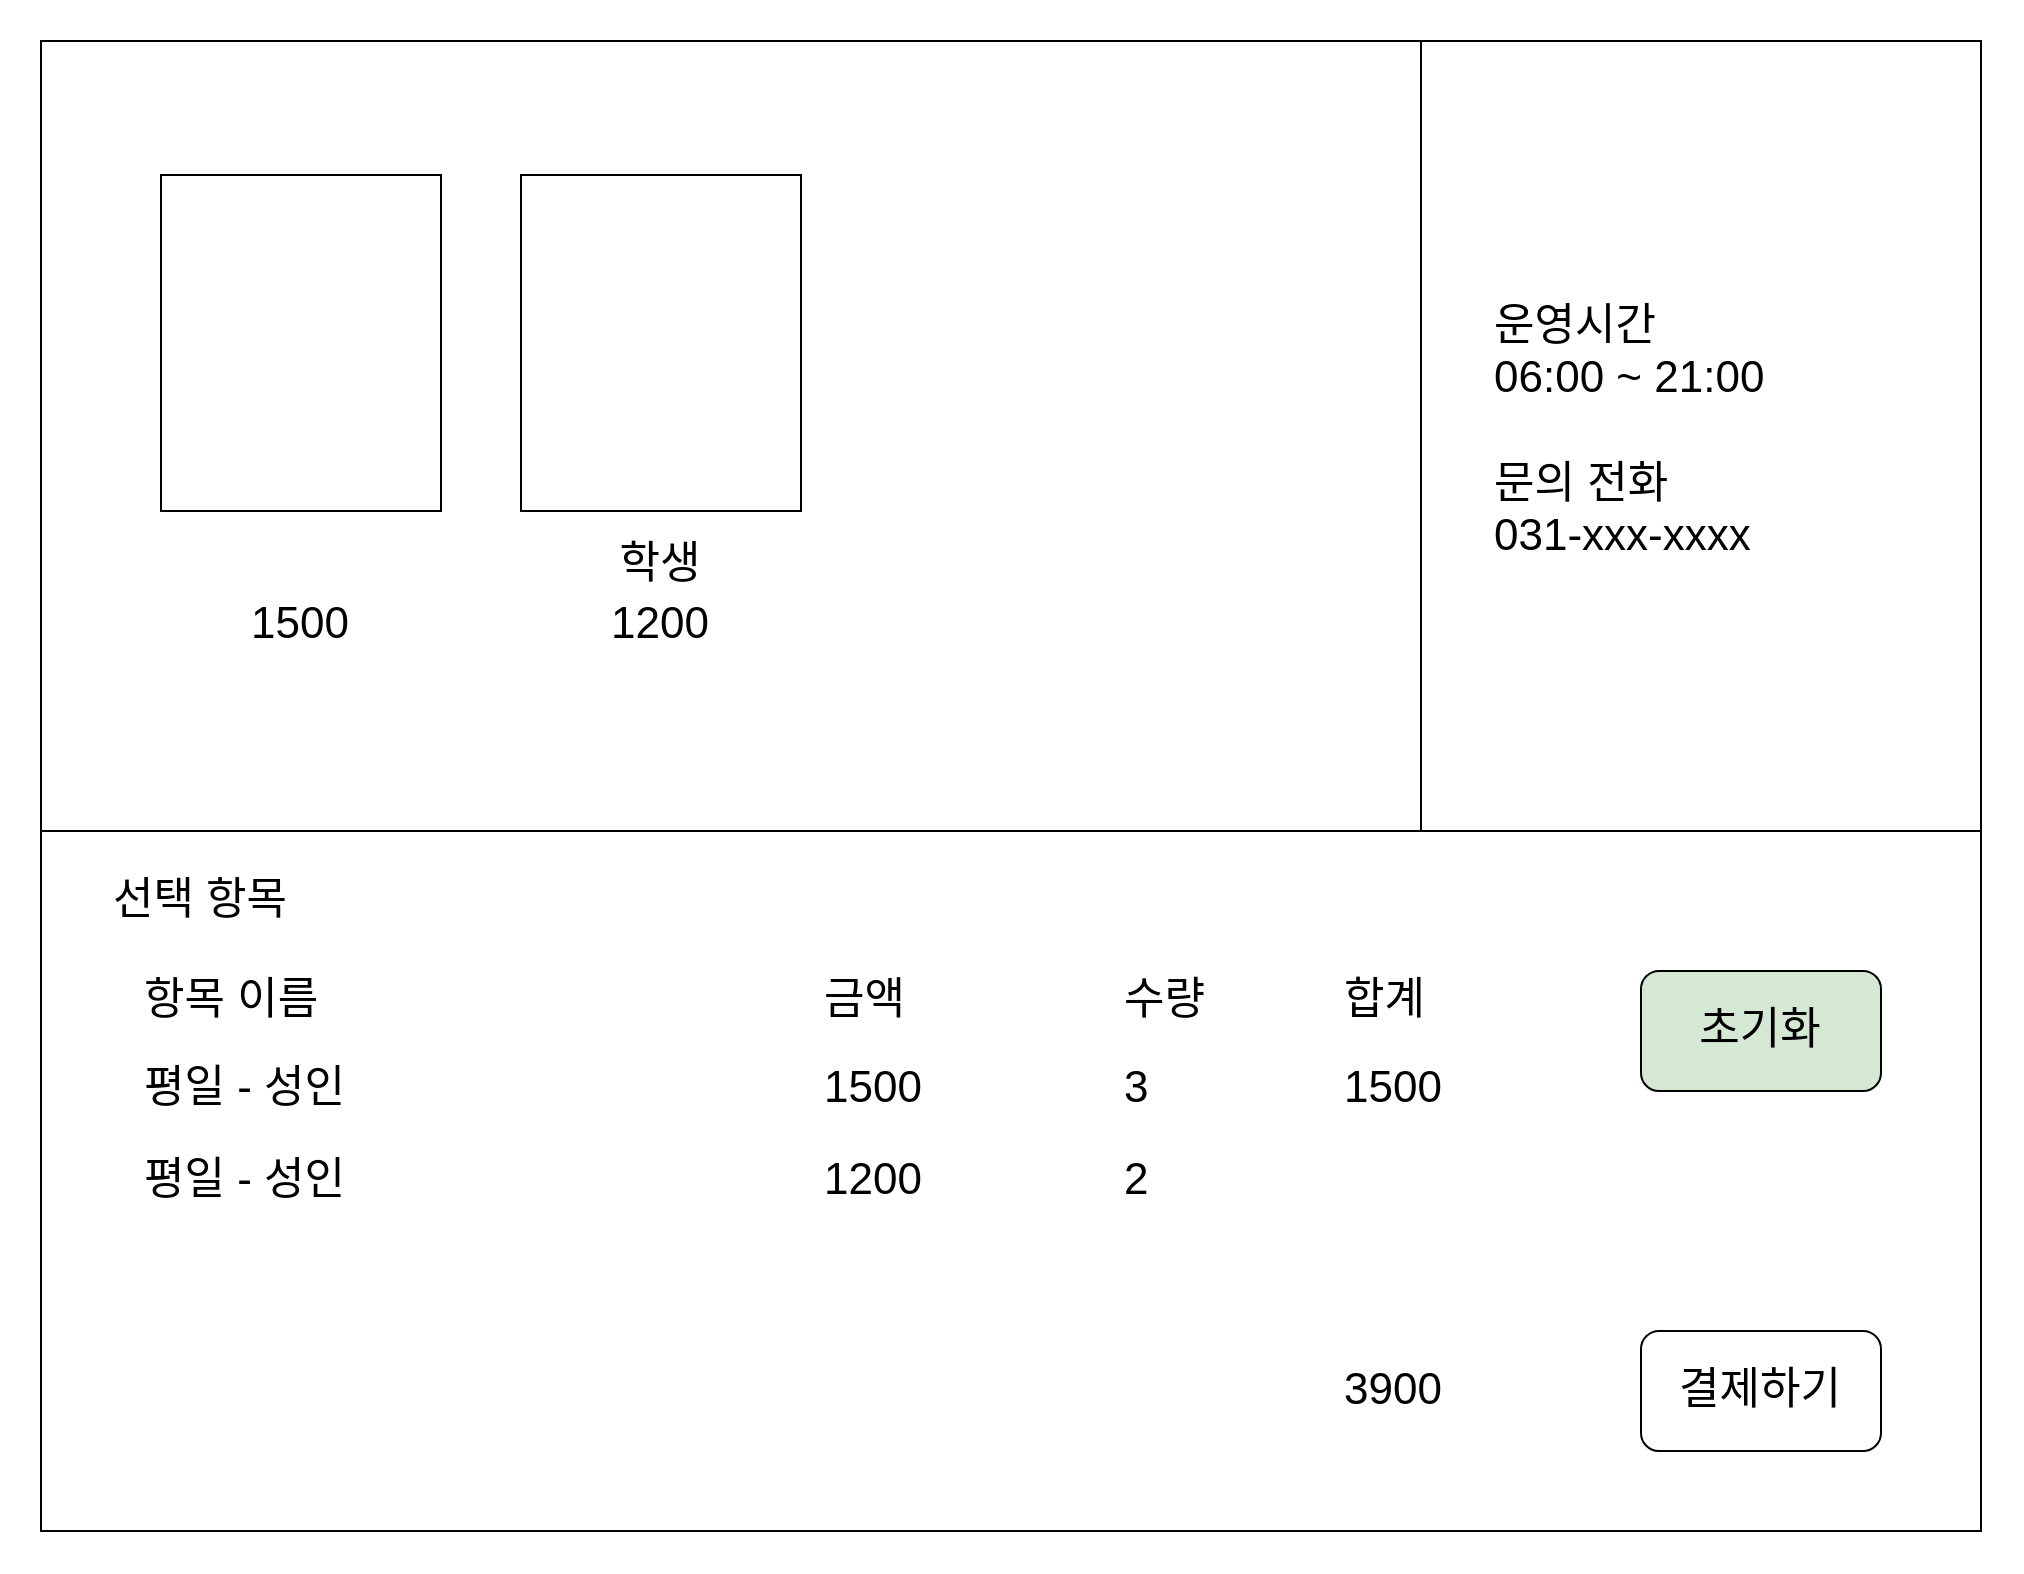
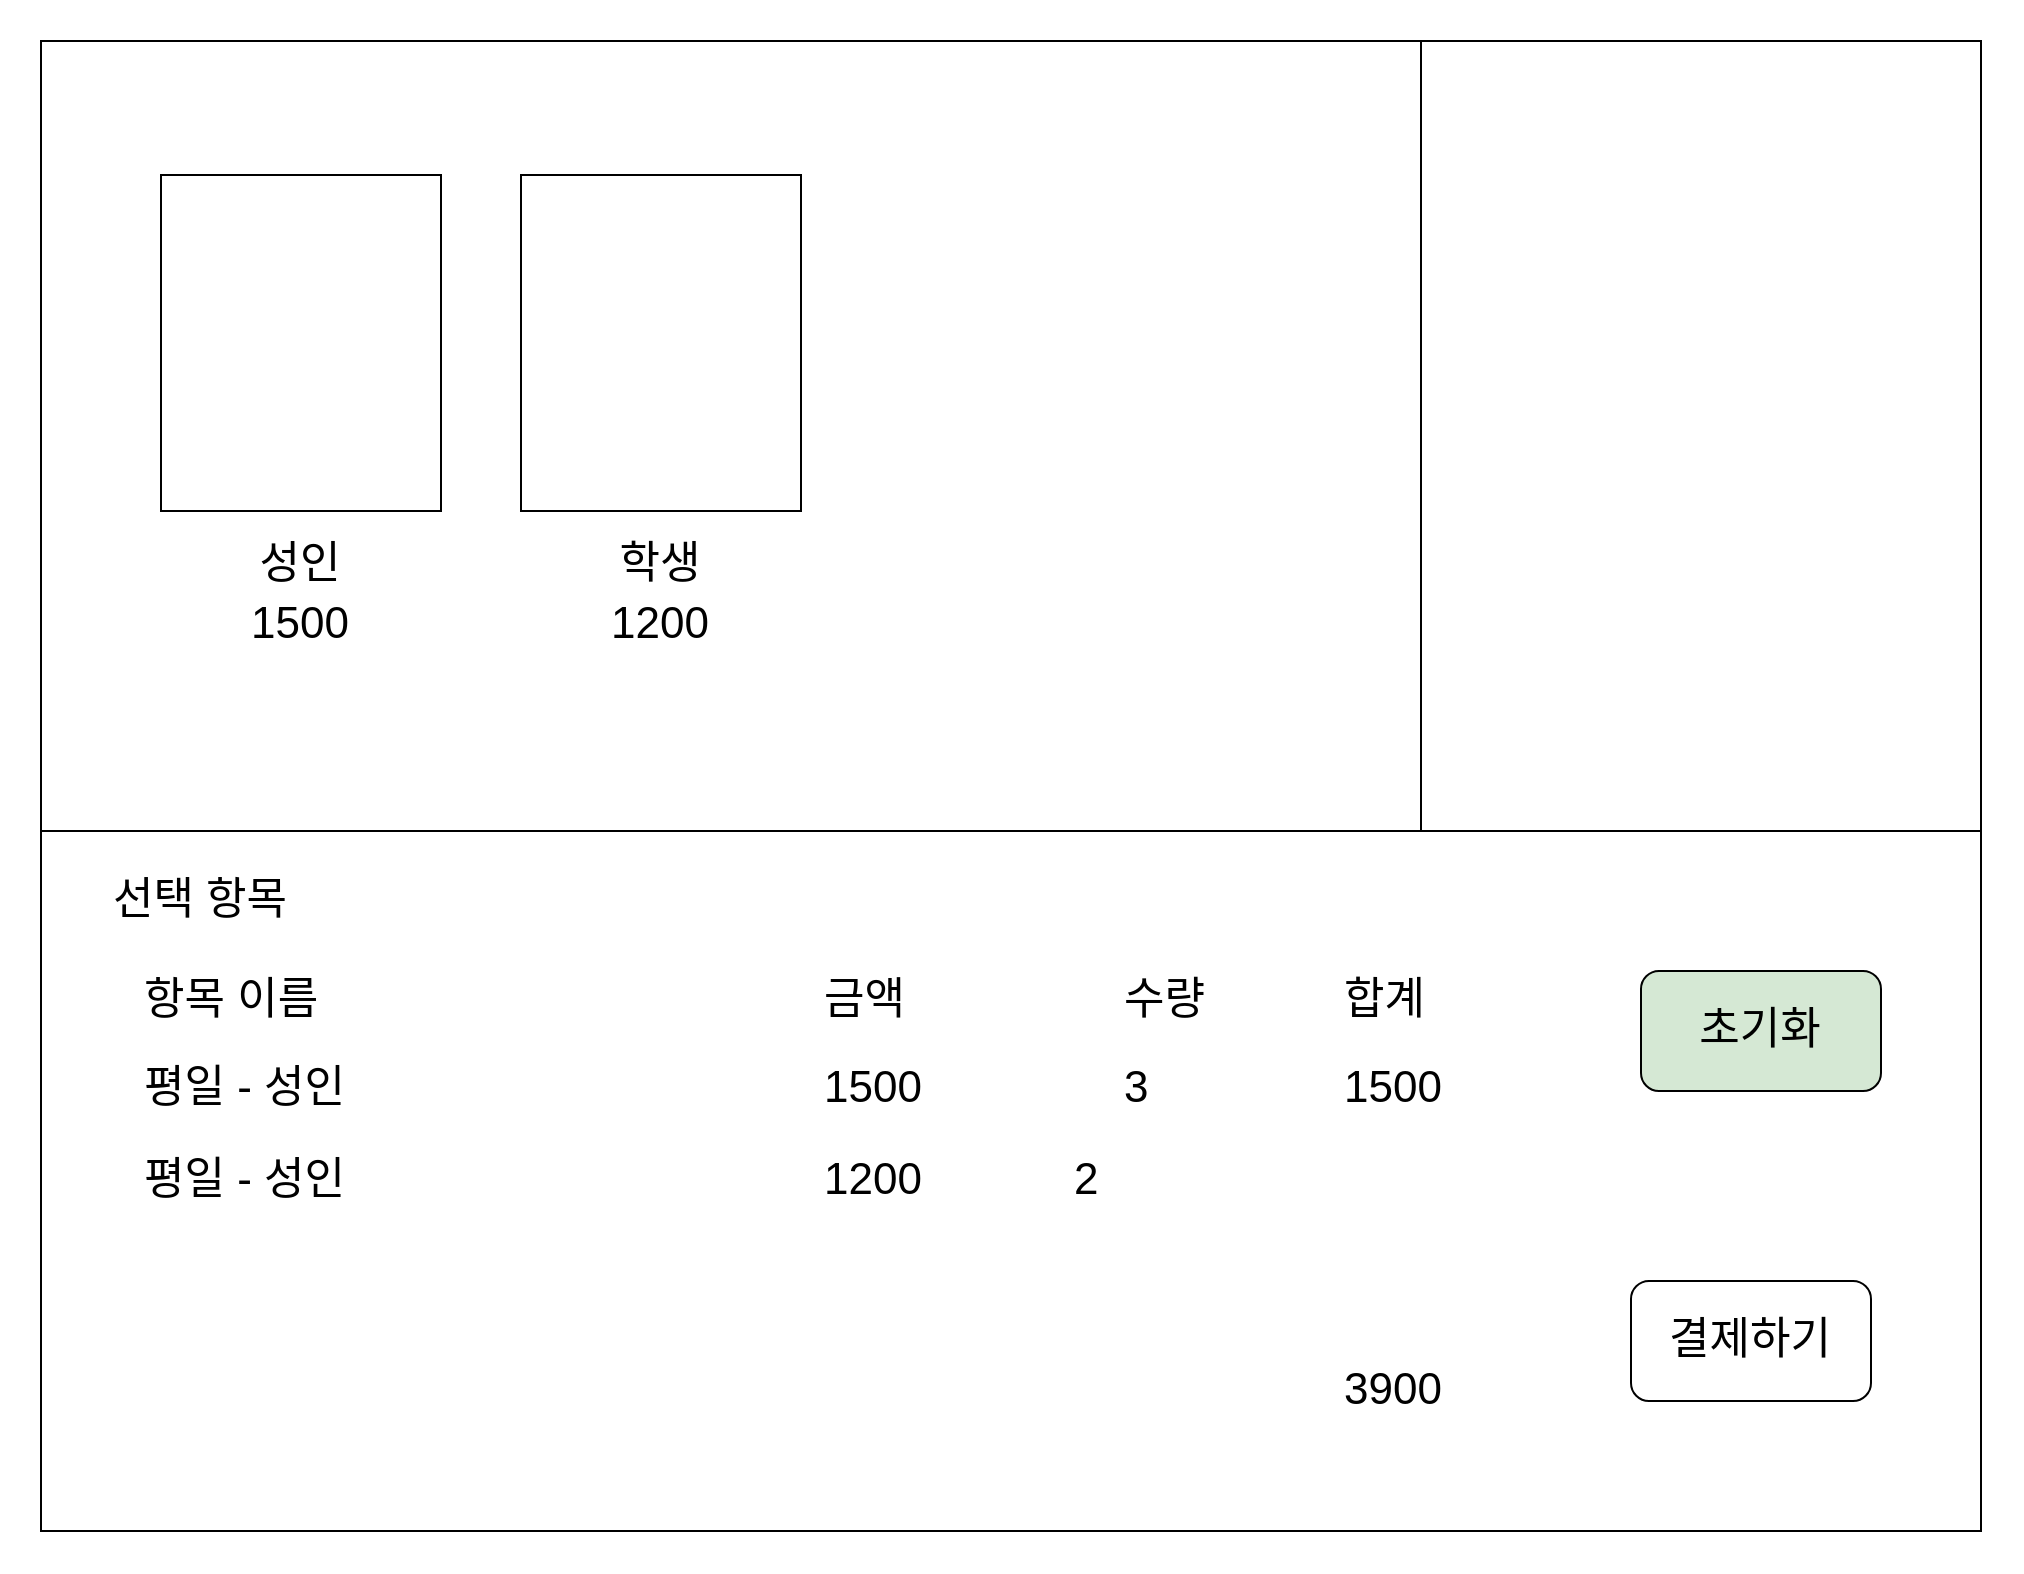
(1701, 431) -> none
none -> (301, 565)
(1151, 1181) -> (1101, 1181)
(1761, 1391) -> (1751, 1341)
